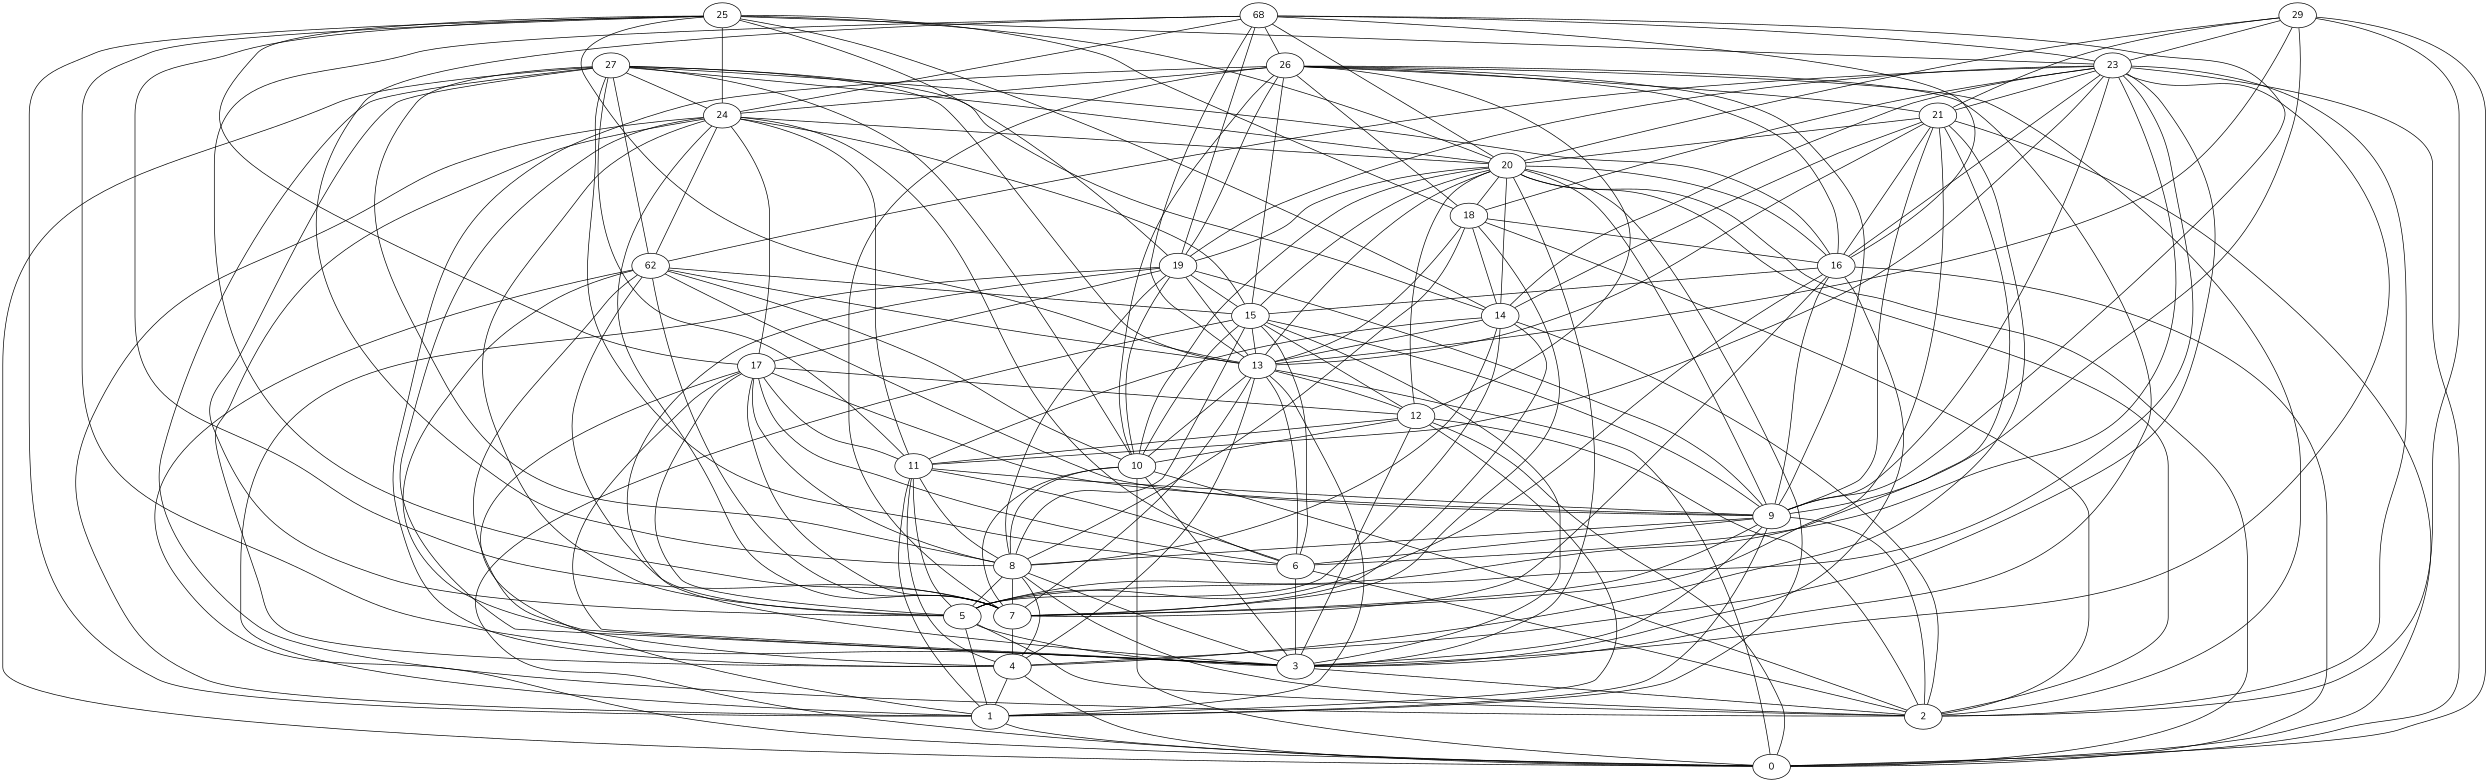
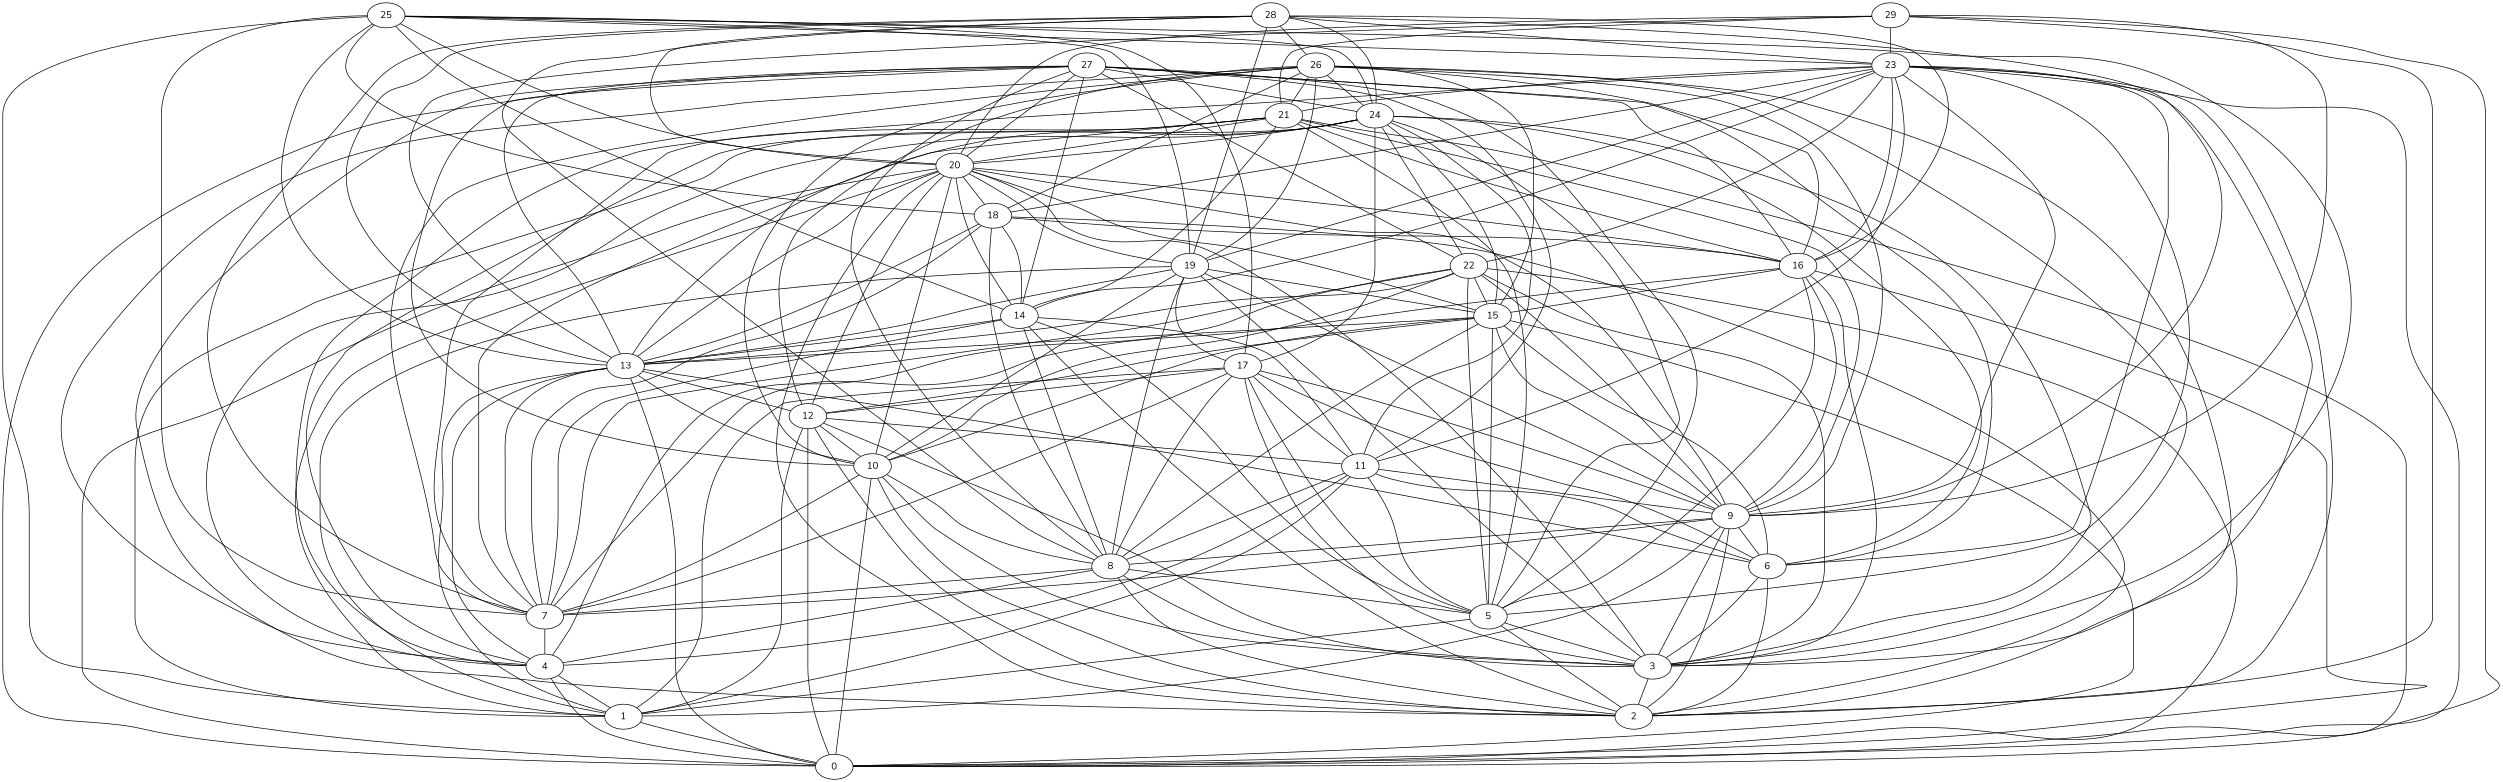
(1259, 15) -> (1271, 15)
(651, 266) -> (1469, 266)
(1546, 484) -> (1491, 452)
